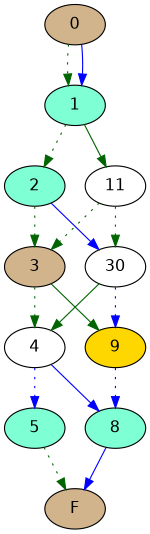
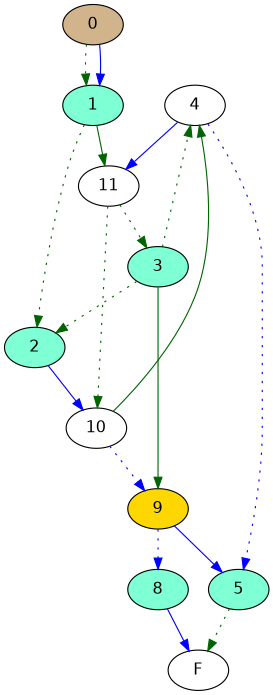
(35, 221) -> (96, 308)
(35, 267) -> (158, 267)
(115, 267) -> (96, 428)
(71, 384) -> (156, 142)
(75, 509) -> (198, 670)
none -> (194, 545)
